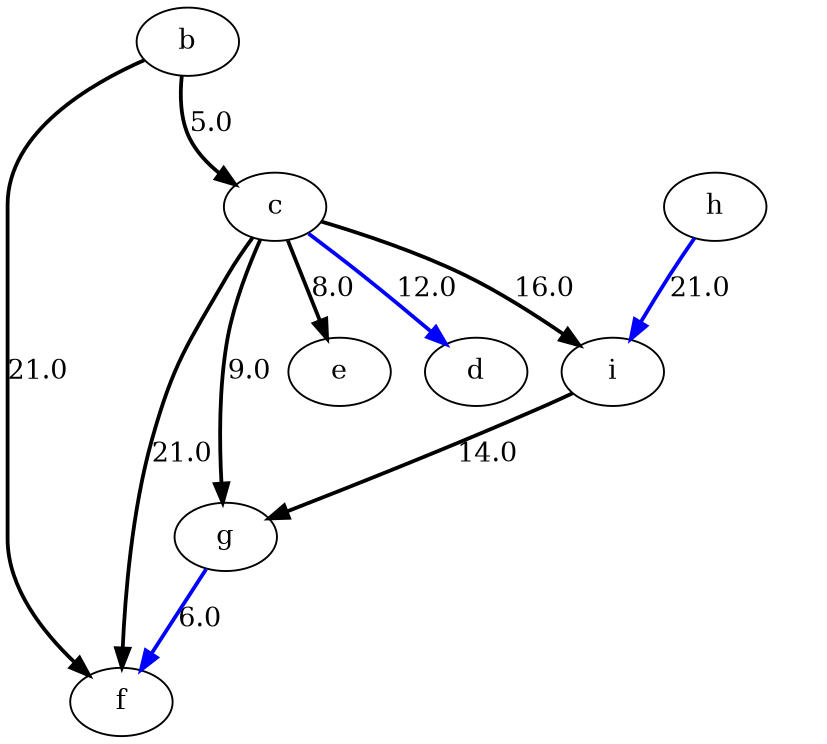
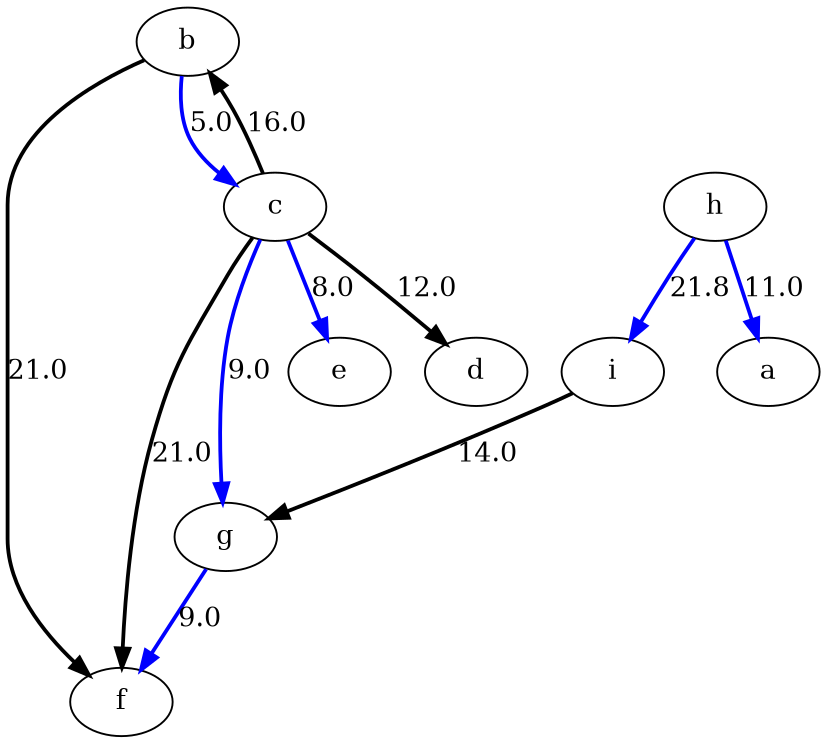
(186, 130) -> (186, 130)
(447, 267) -> (244, 130)
(304, 281) -> (304, 281)
(371, 282) -> (371, 282)
(700, 289) -> (700, 289)
(224, 359) -> (224, 359)
none -> (768, 372)
(200, 619) -> (200, 619)
